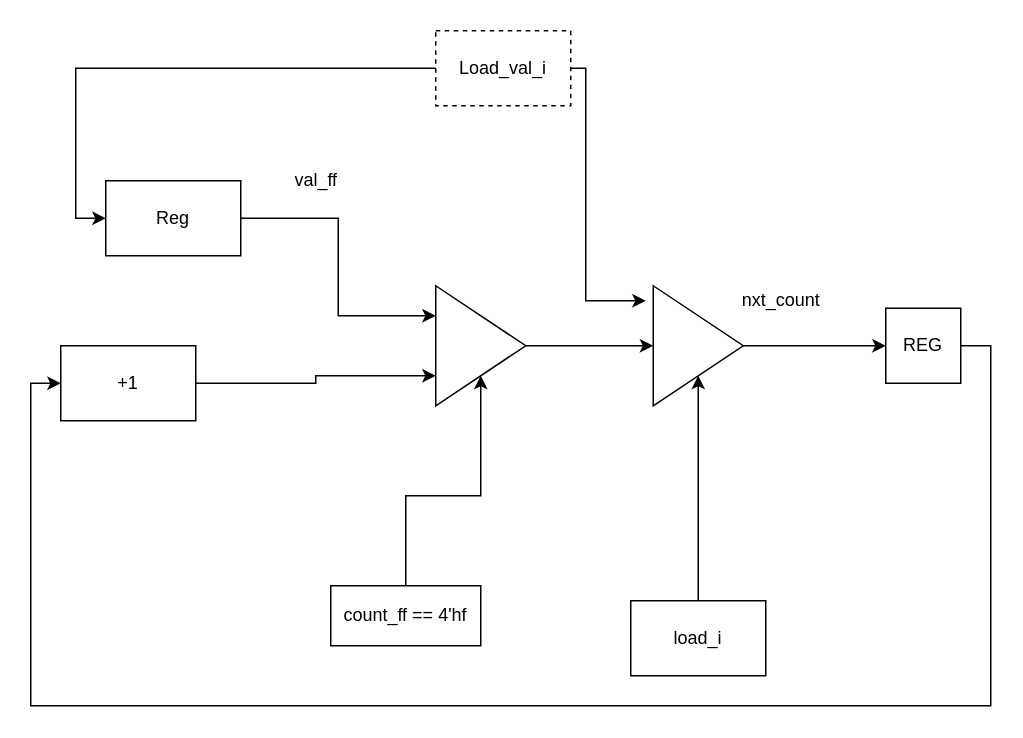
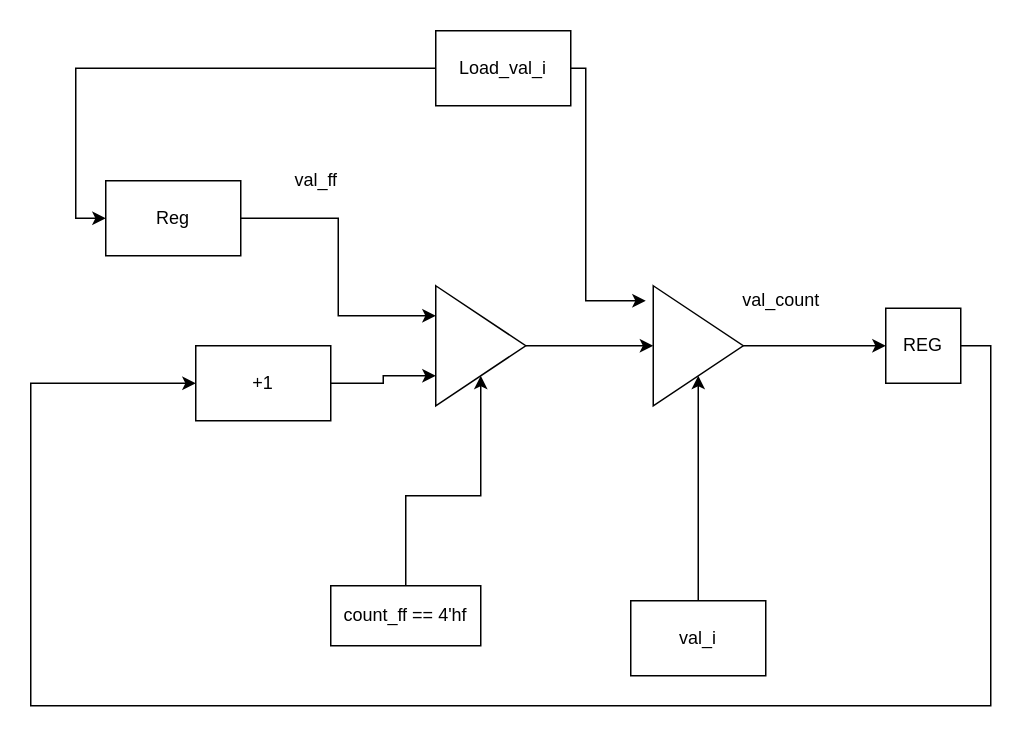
(503, 68) -> (503, 68)
(782, 301) -> (782, 301)
(128, 383) -> (263, 383)
(698, 638) -> (698, 638)
